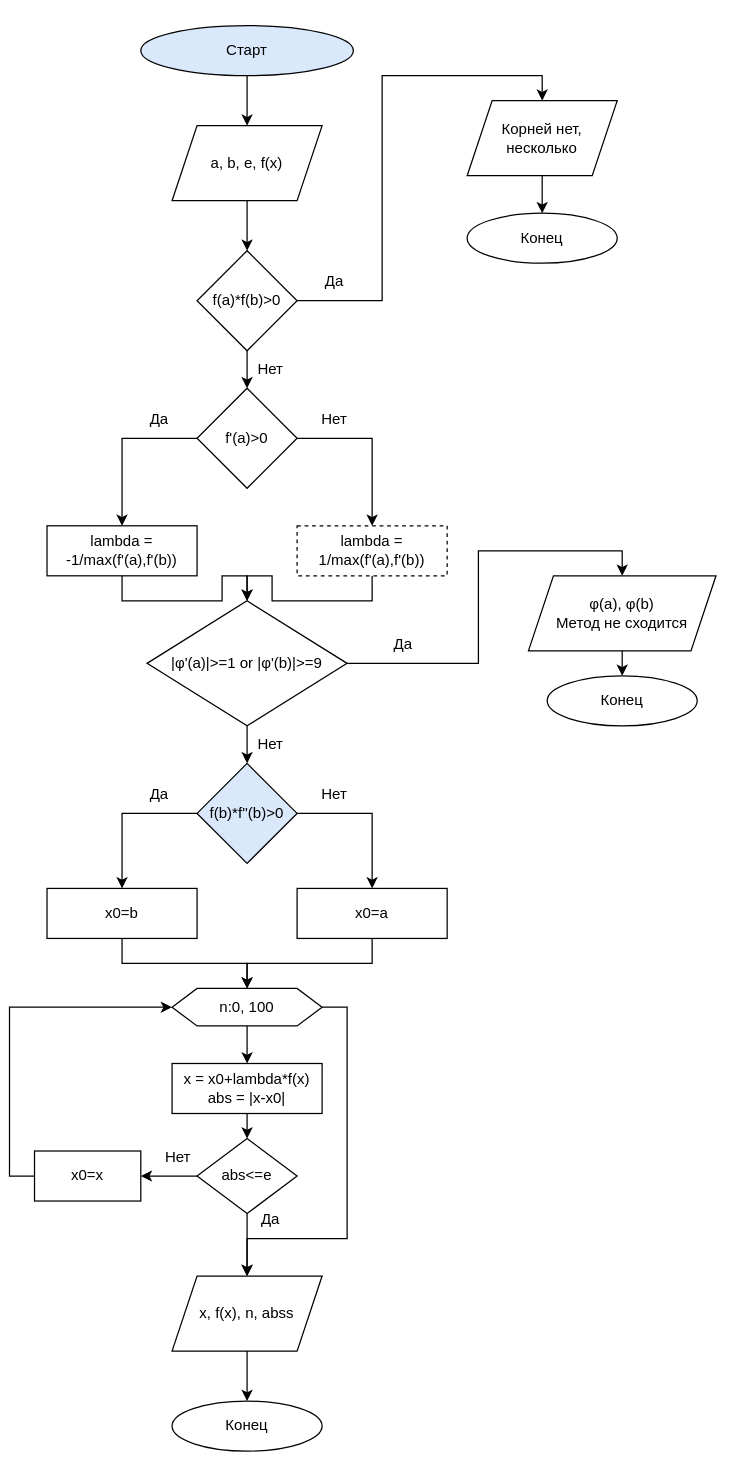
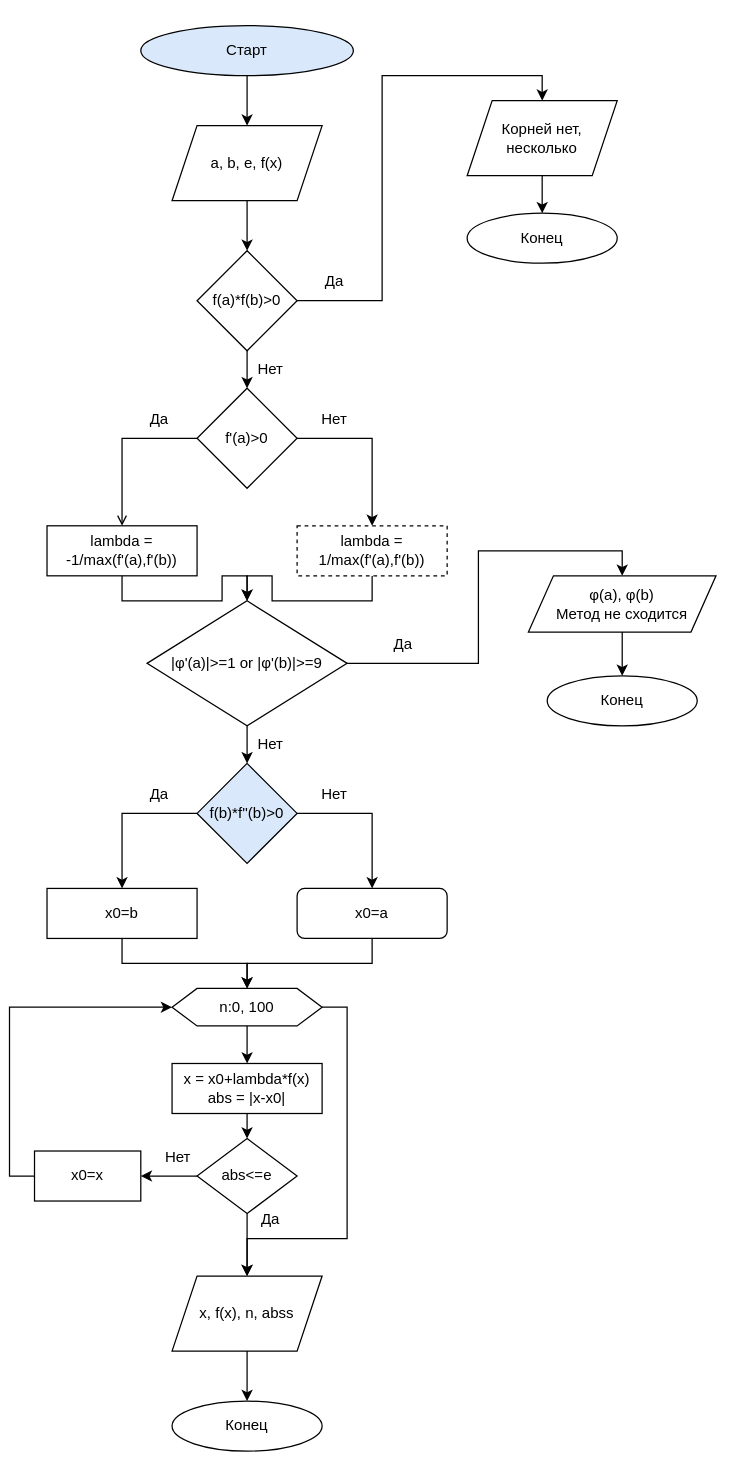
(122, 516) -> (122, 517)
(622, 613) -> (622, 604)
(372, 913) -> (372, 913)
